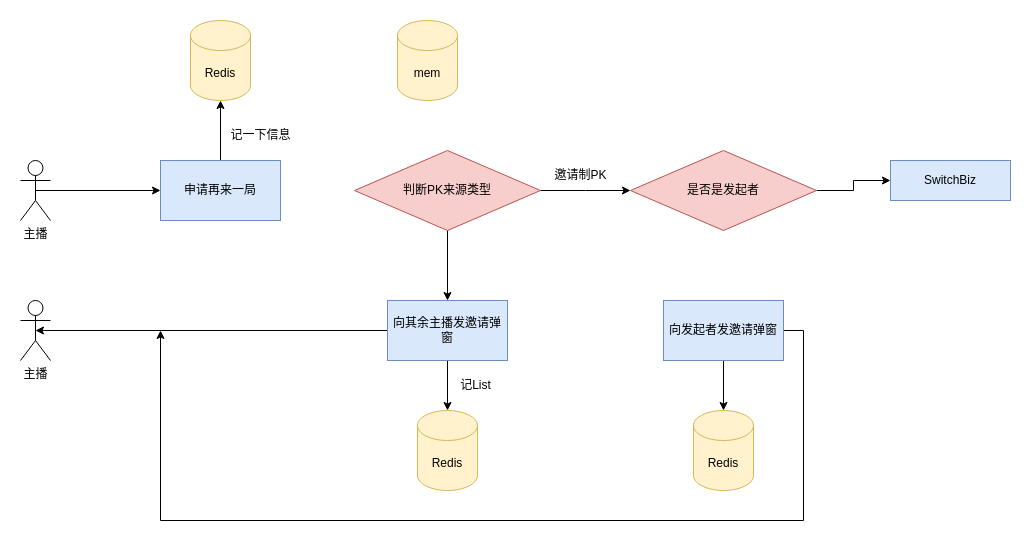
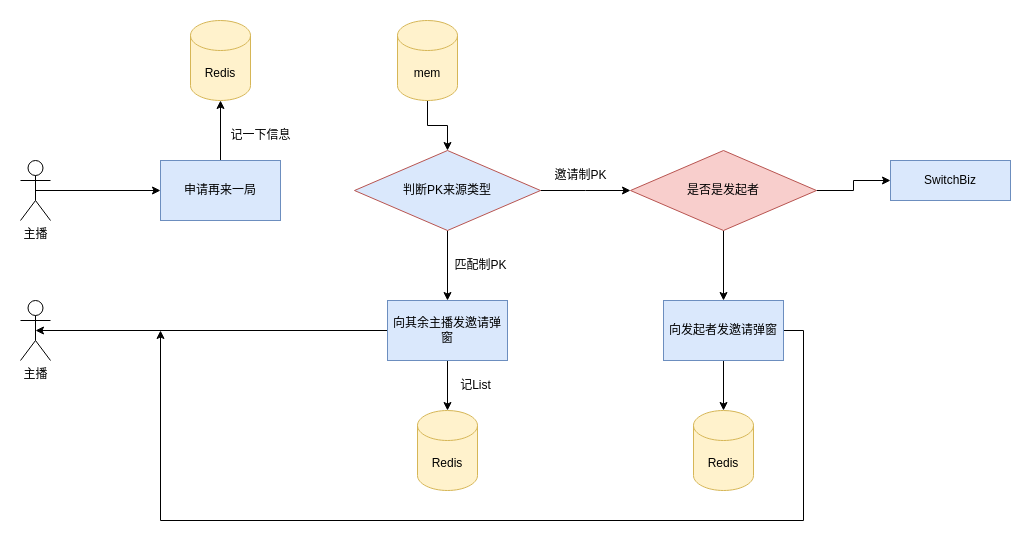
none -> (434, 126)
(448, 191) -> (448, 191)
none -> (724, 262)
none -> (481, 266)
